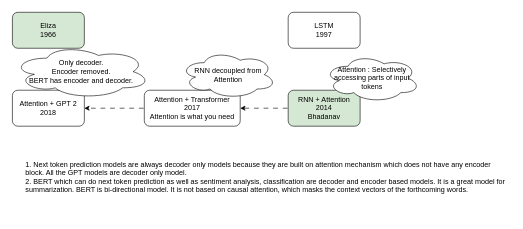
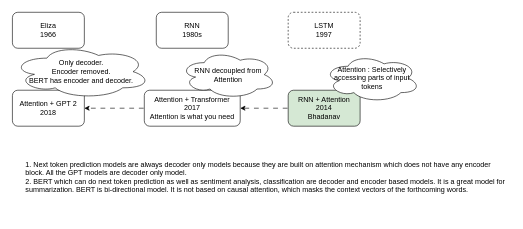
(48, 30) -> (48, 30)
none -> (192, 30)
(324, 30) -> (324, 30)
